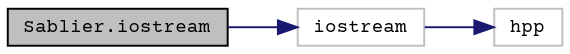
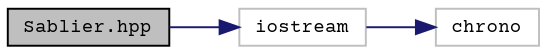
(118, 27) -> (89, 27)
(528, 27) -> (487, 27)
